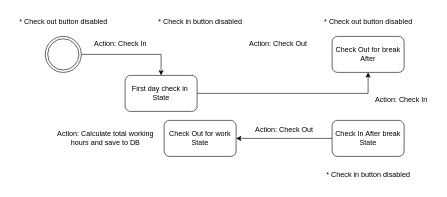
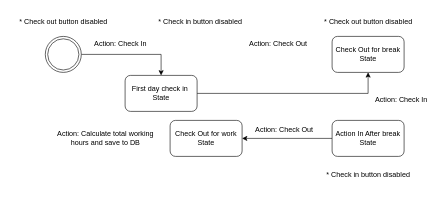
(368, 54) -> (368, 54)
(200, 138) -> (206, 138)
(368, 138) -> (368, 138)
